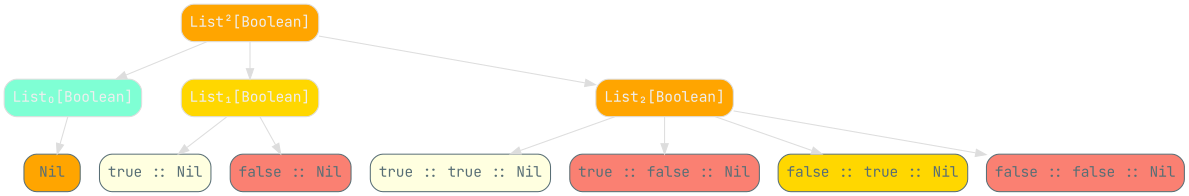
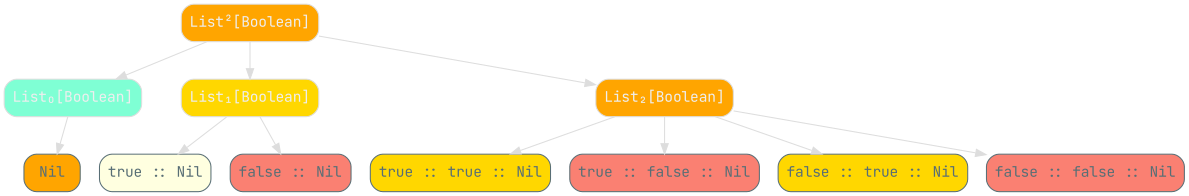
(460, 173) -> (460, 173)
